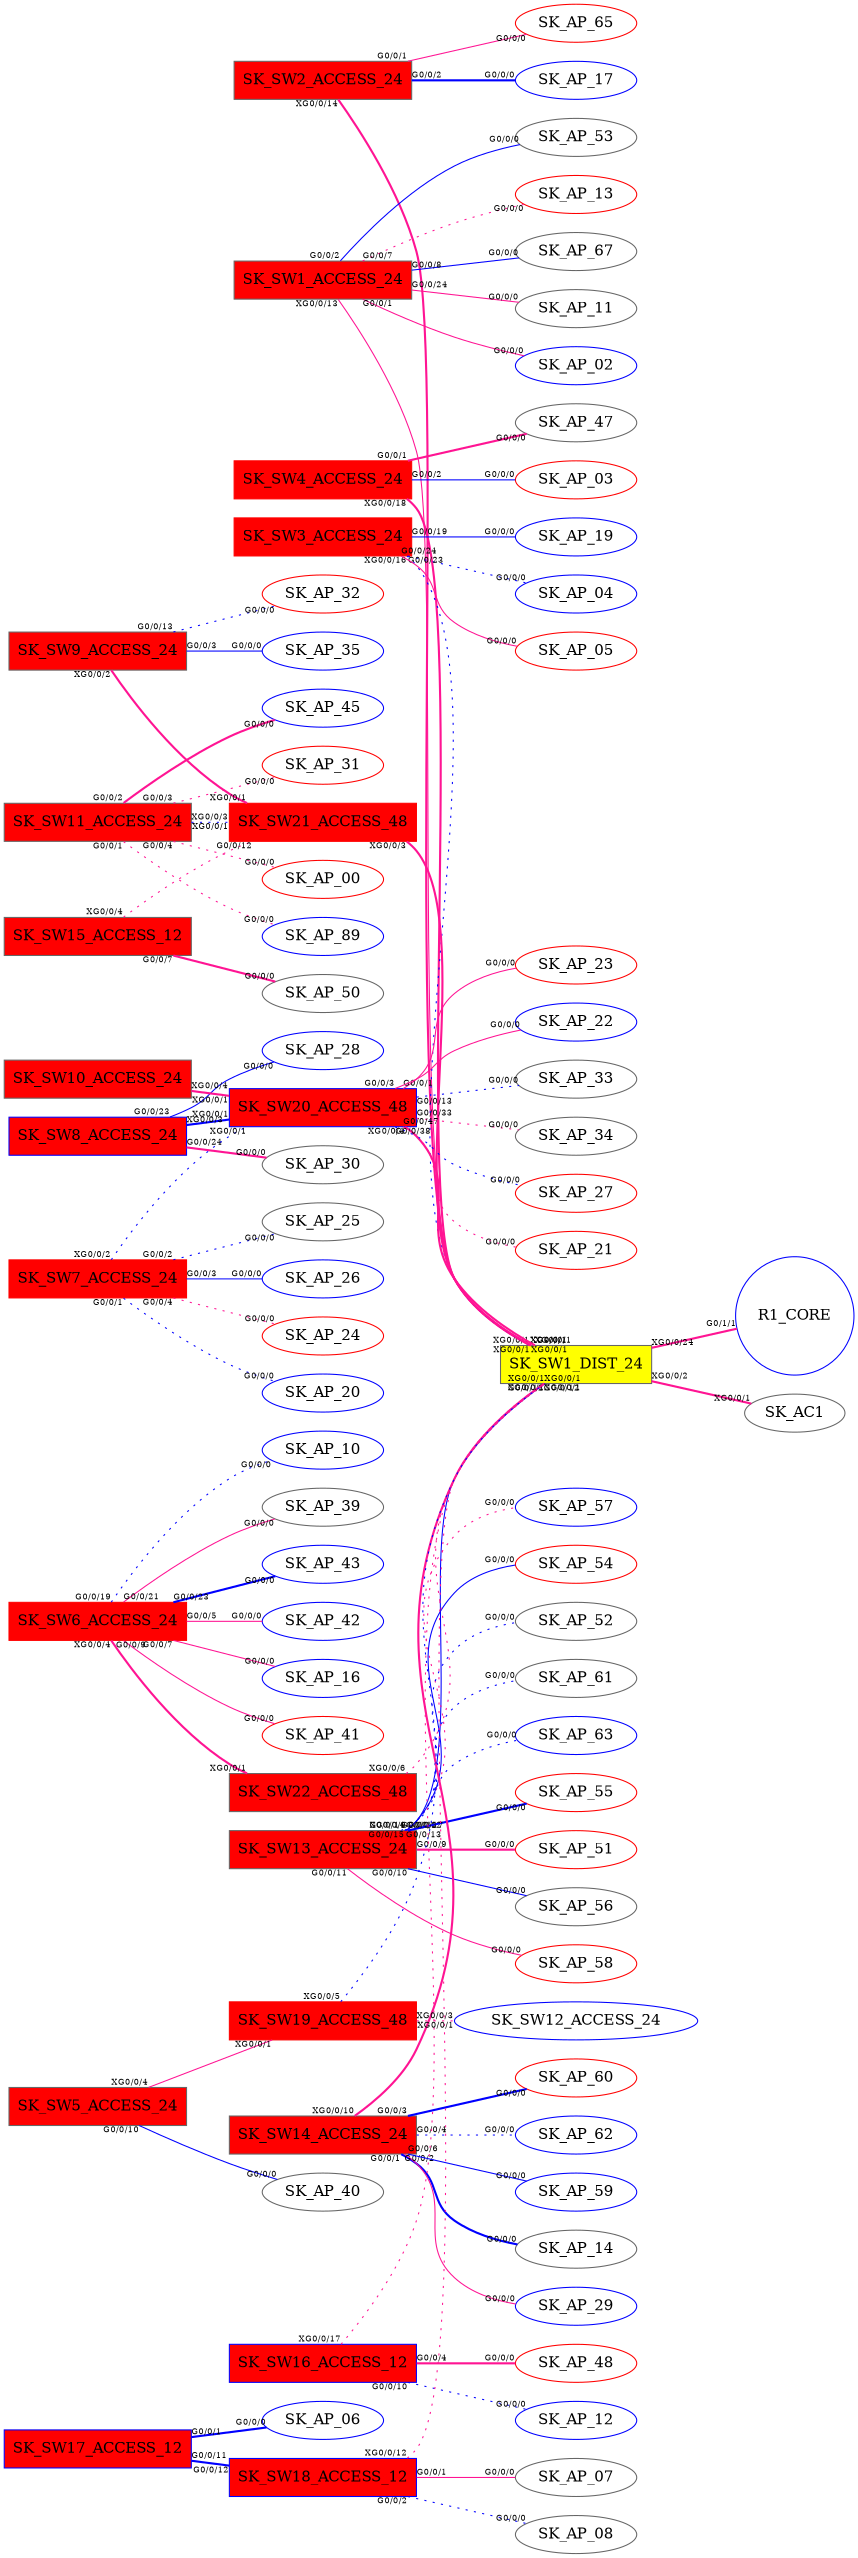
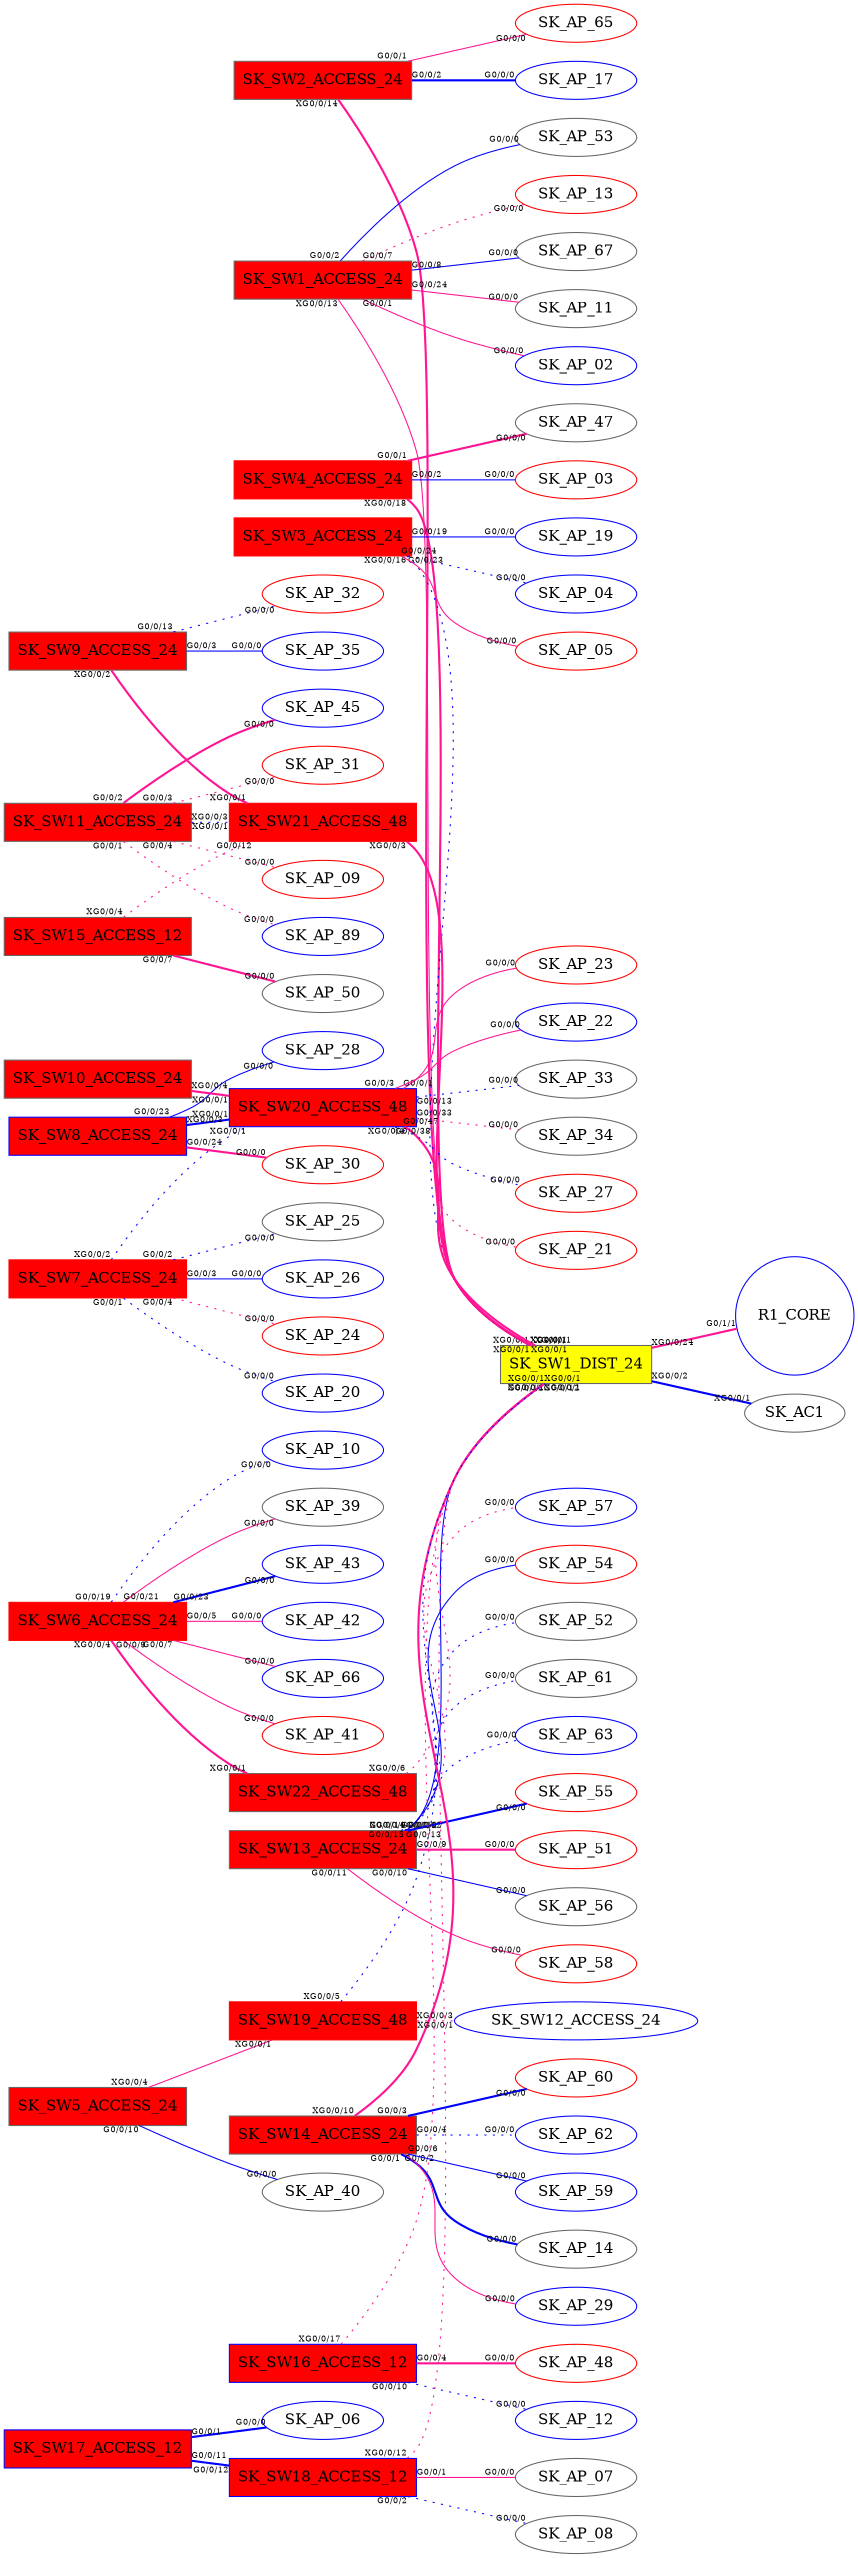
(323, 879) -> (323, 879)
(323, 1165) -> (323, 1165)
(701, 1392) -> (701, 1392)
(323, 1678) -> (323, 1678)
